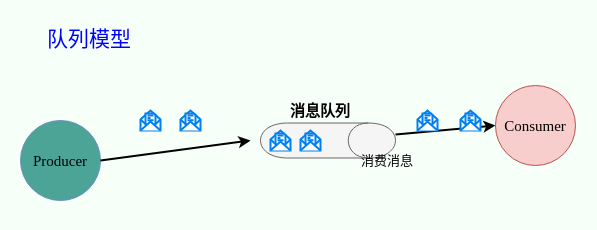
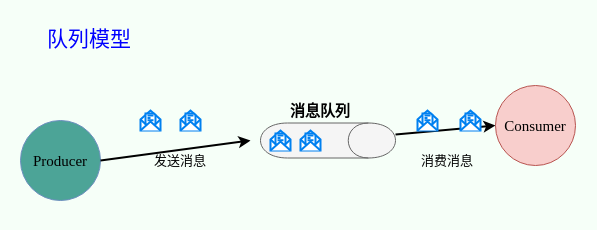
none -> (181, 161)
(388, 161) -> (448, 161)
